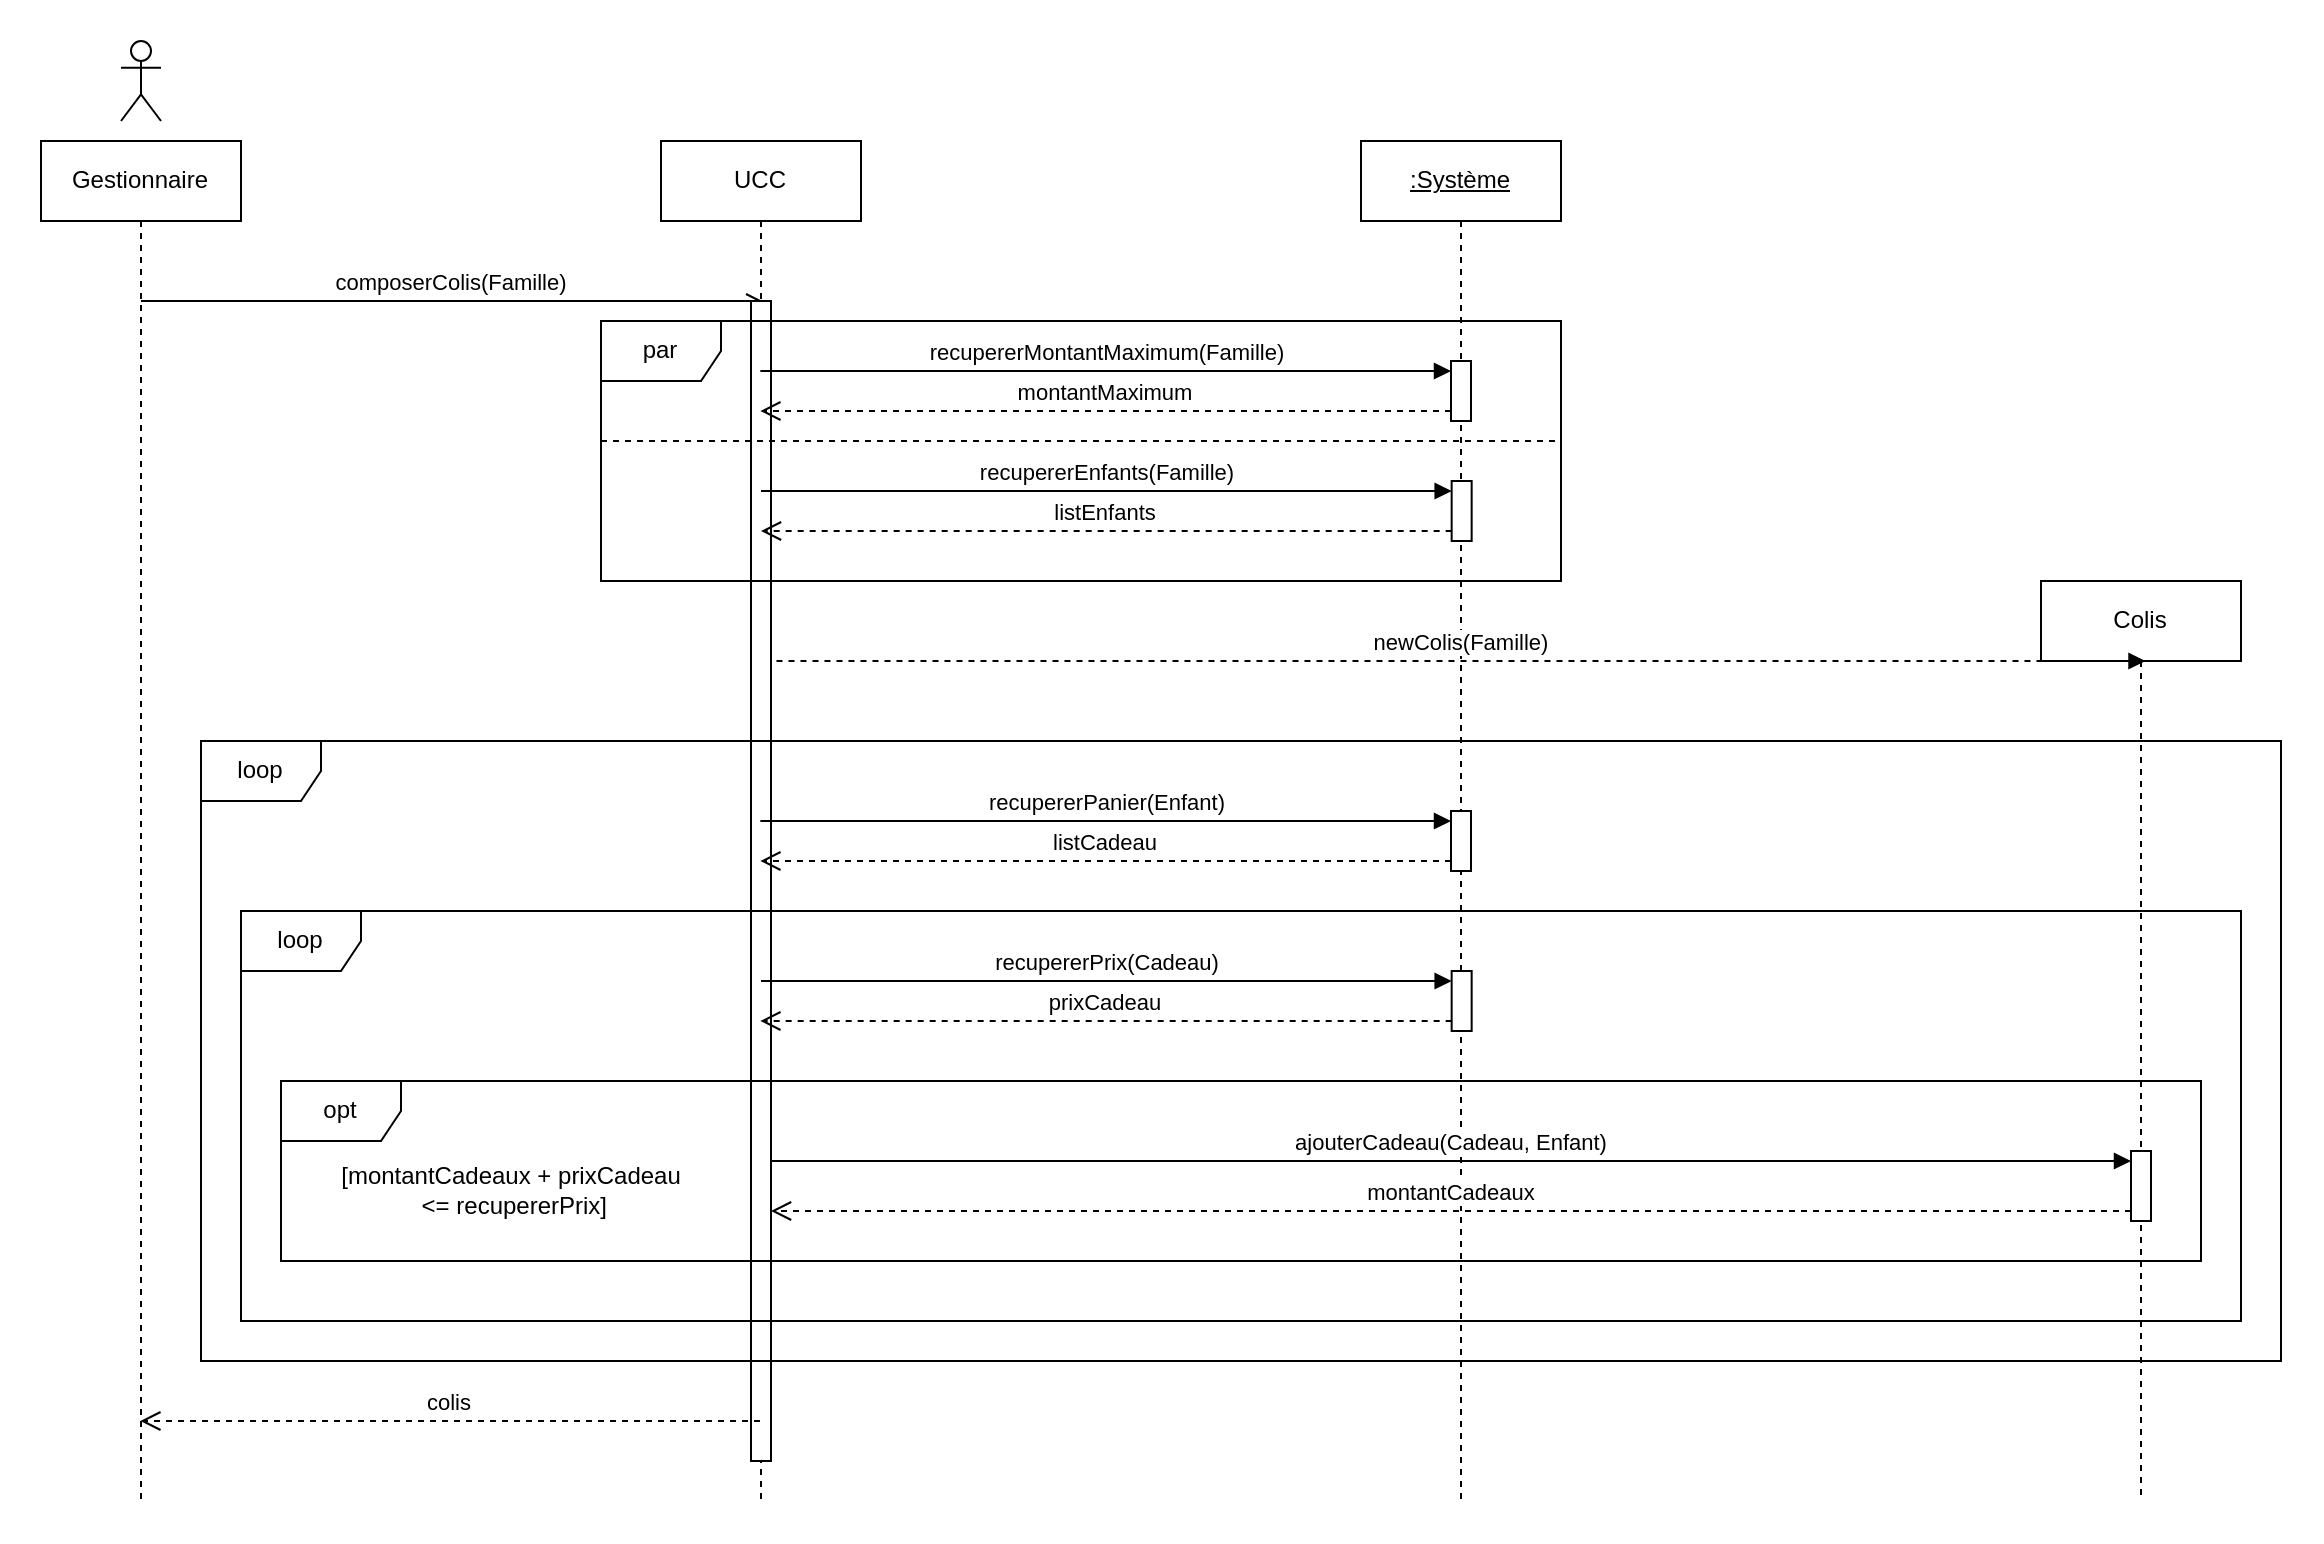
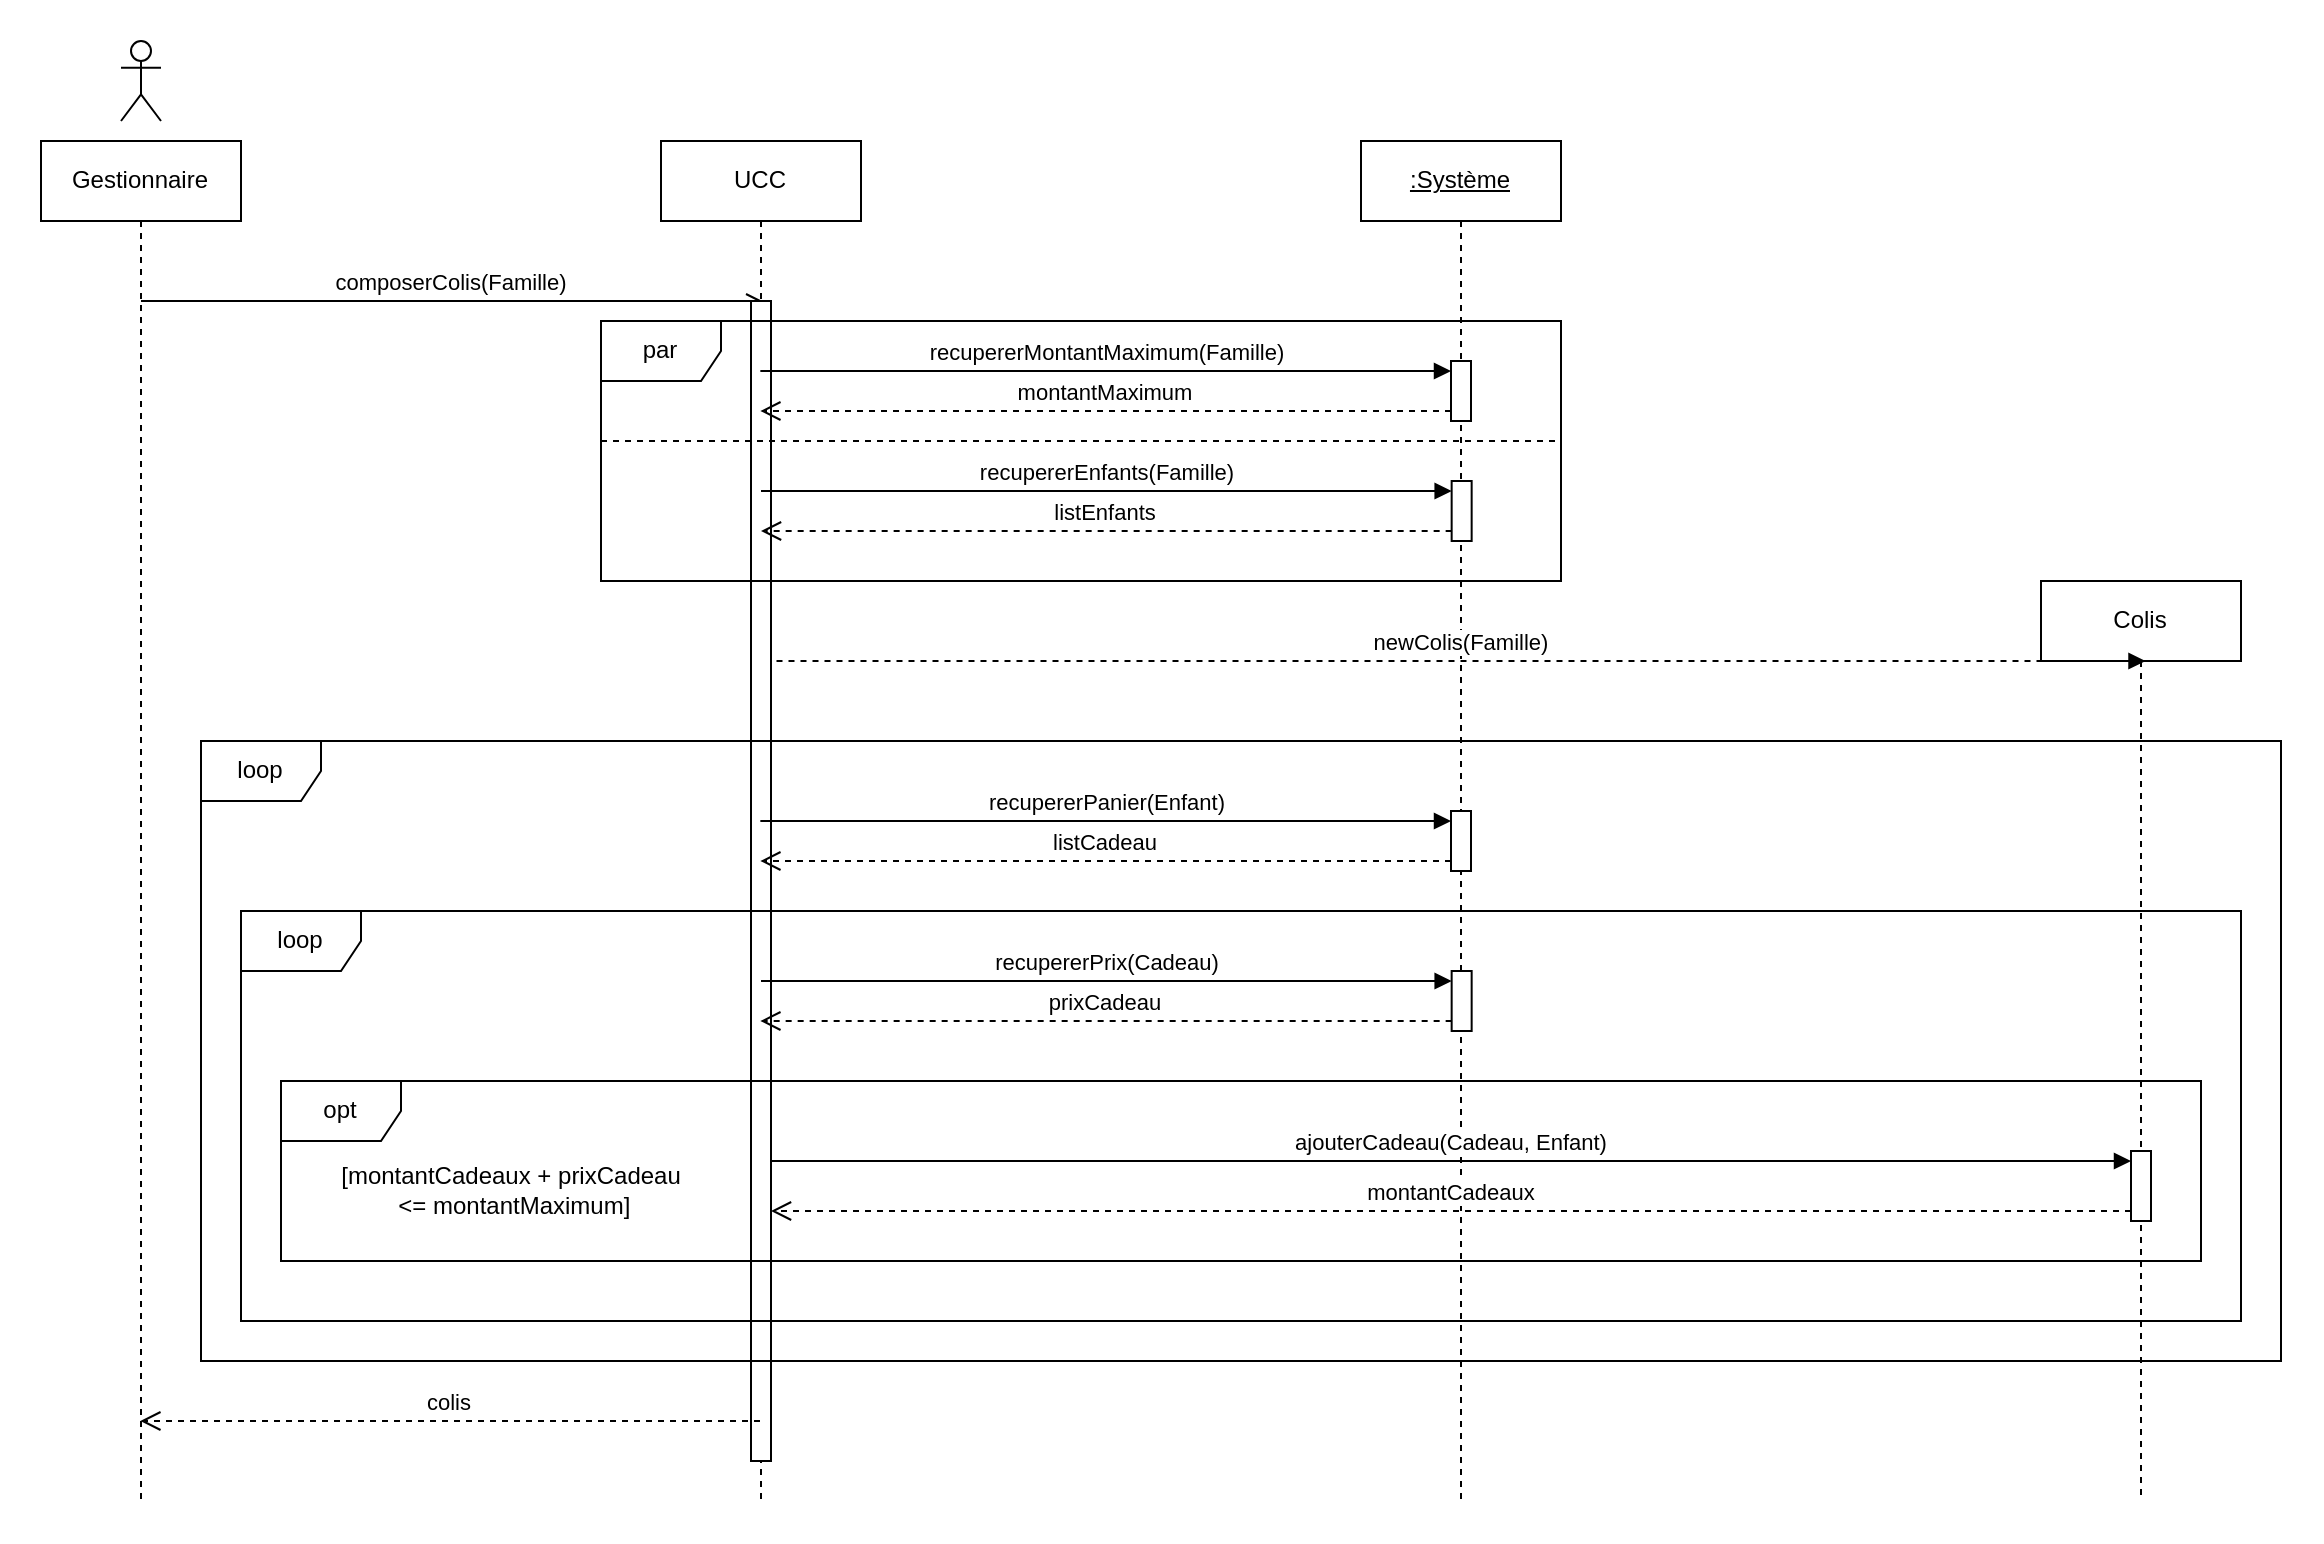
(512, 1191) -> (512, 1191)
